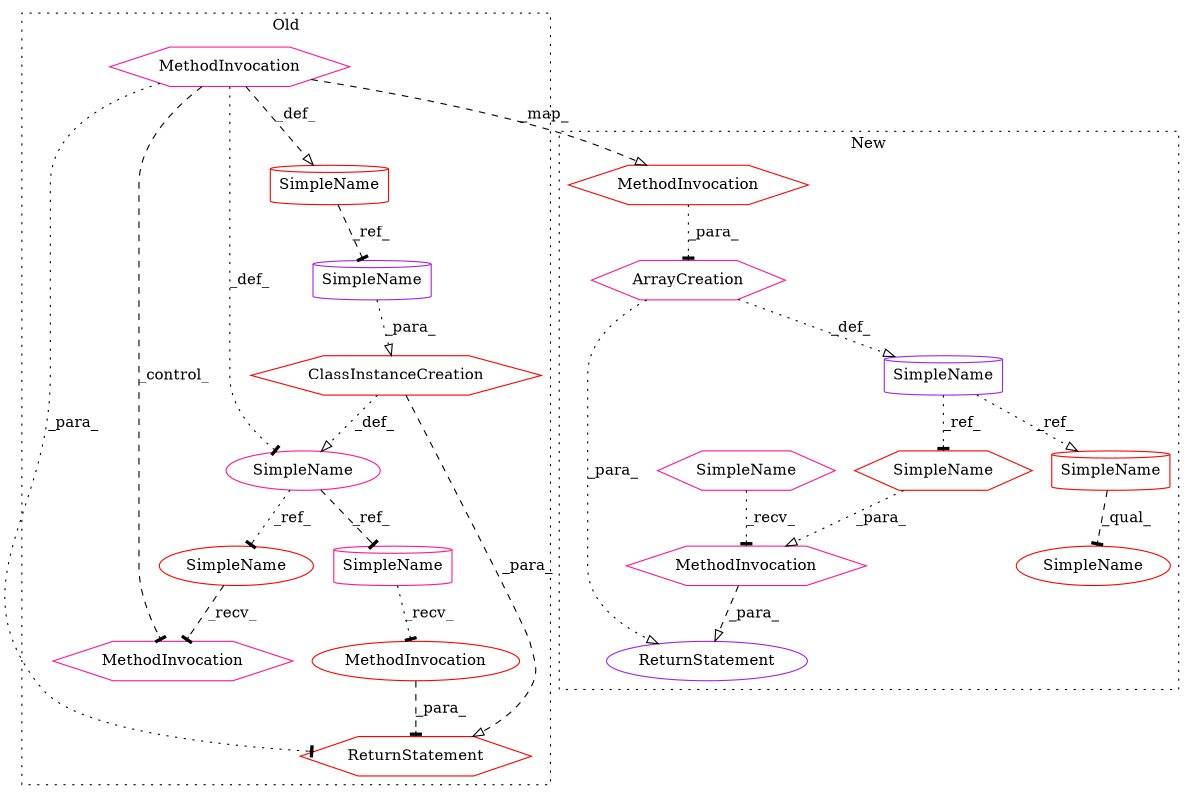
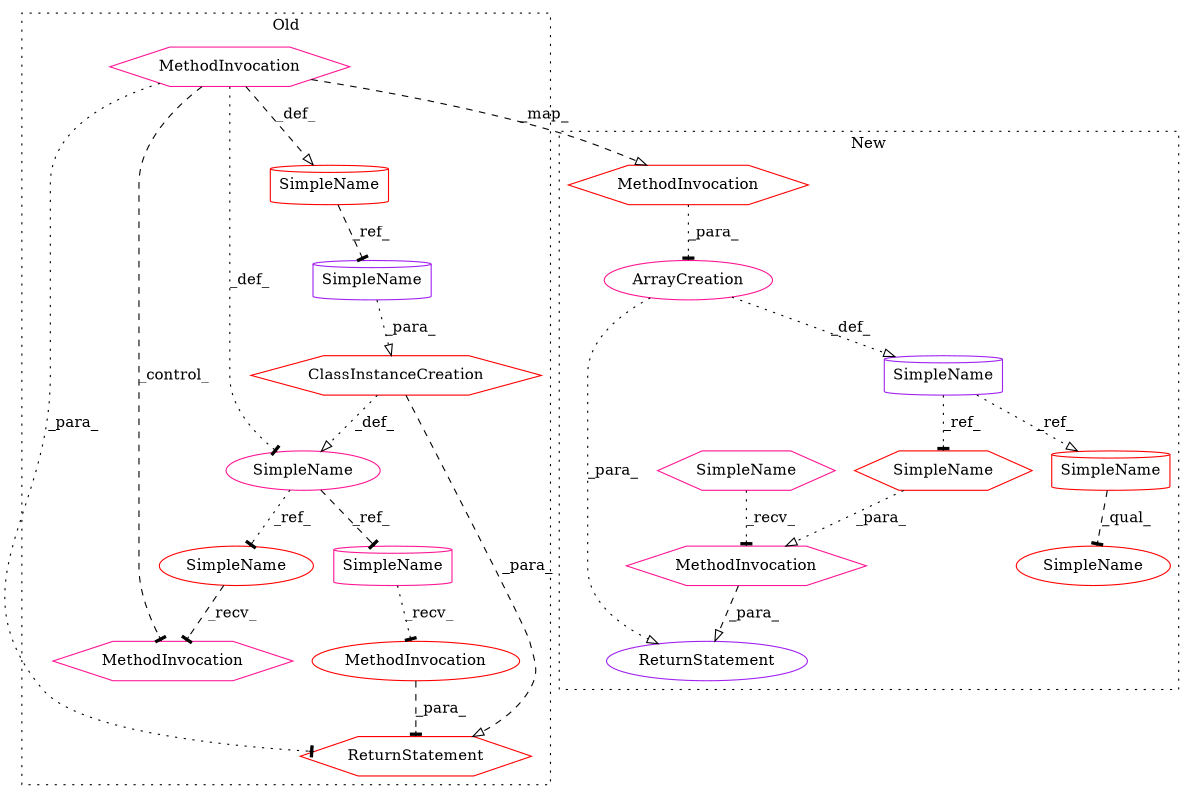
(688, 280) -> (688, 280)
